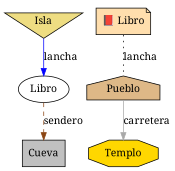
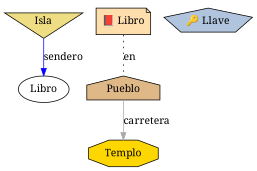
none -> (208, 21)
(61, 57) -> (64, 57)
(140, 57) -> (130, 57)
(44, 153) -> none
